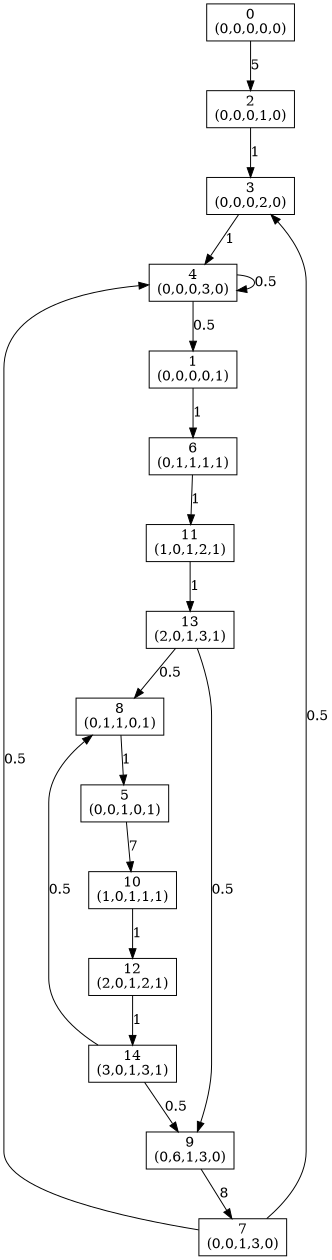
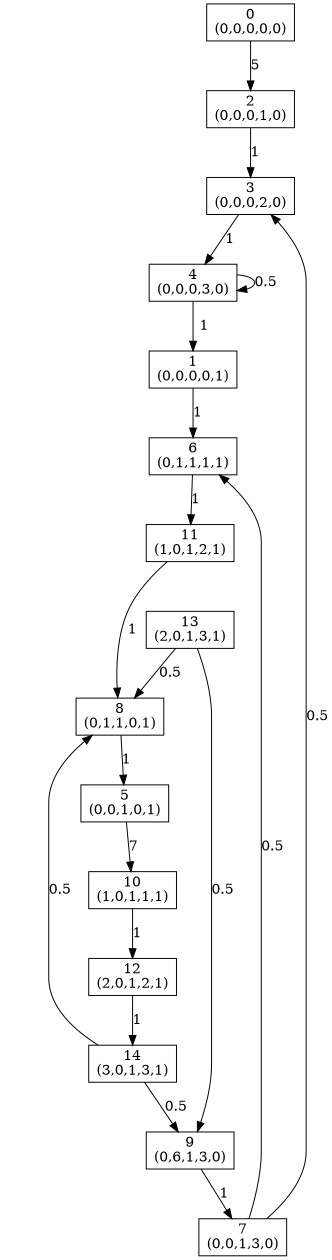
(204, 326) -> (204, 326)
(190, 582) -> (125, 618)
(4, 782) -> (261, 845)
(224, 1194) -> (224, 1194)
